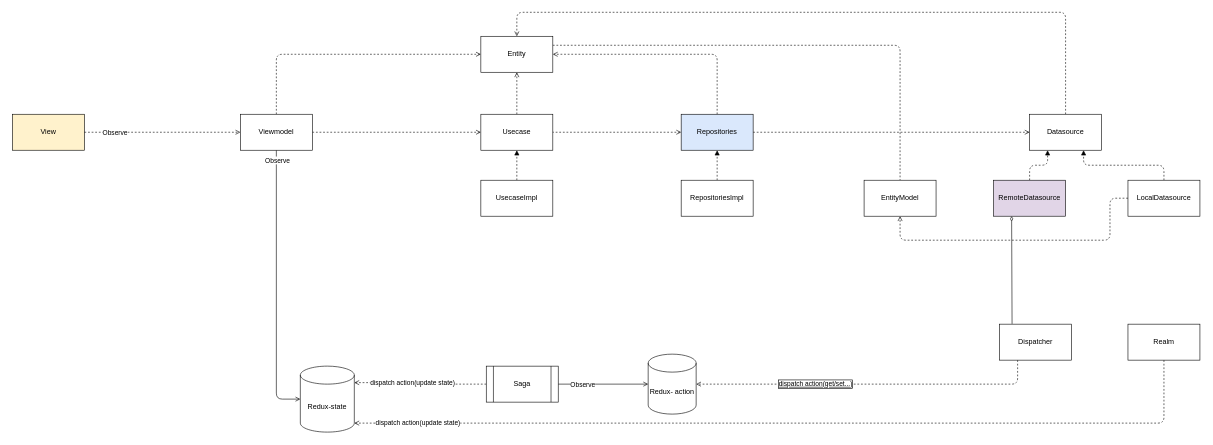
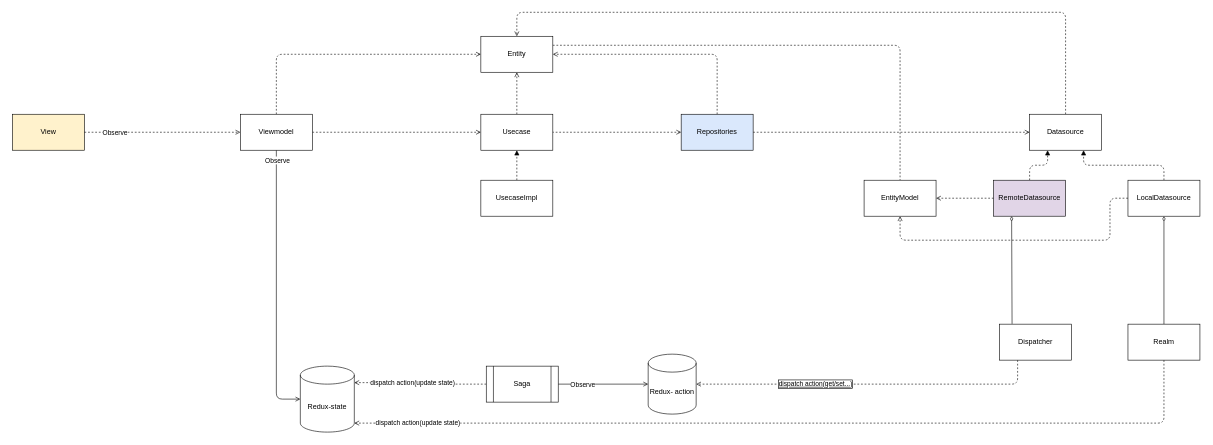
(717, 179) -> none
(717, 198) -> none
none -> (966, 198)
none -> (1164, 272)
